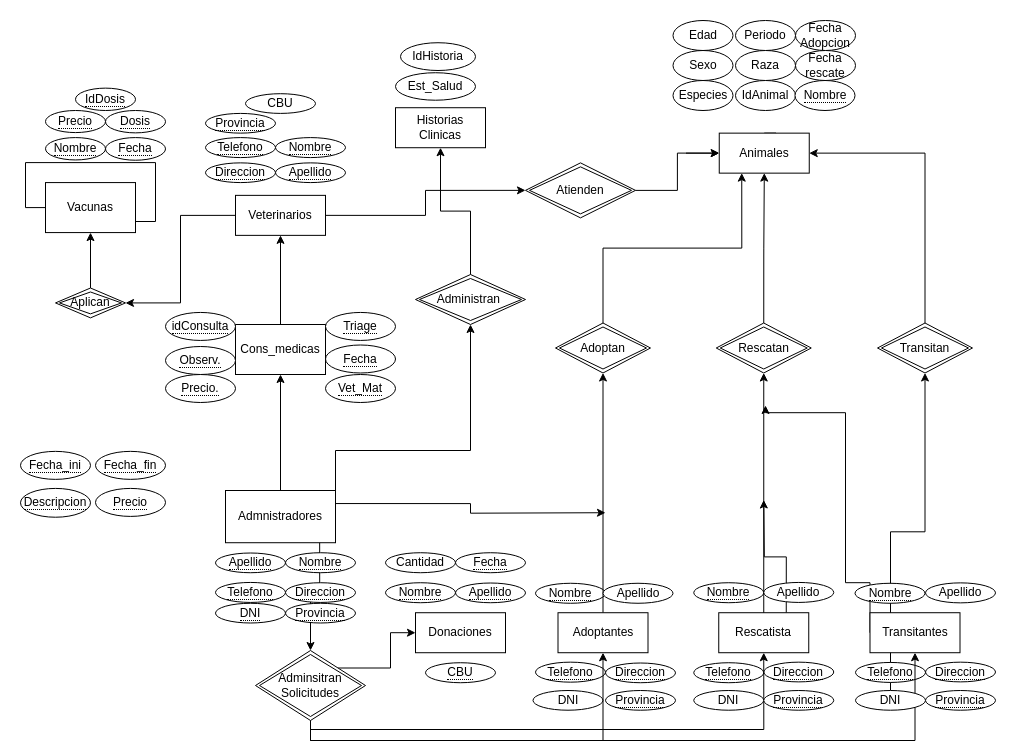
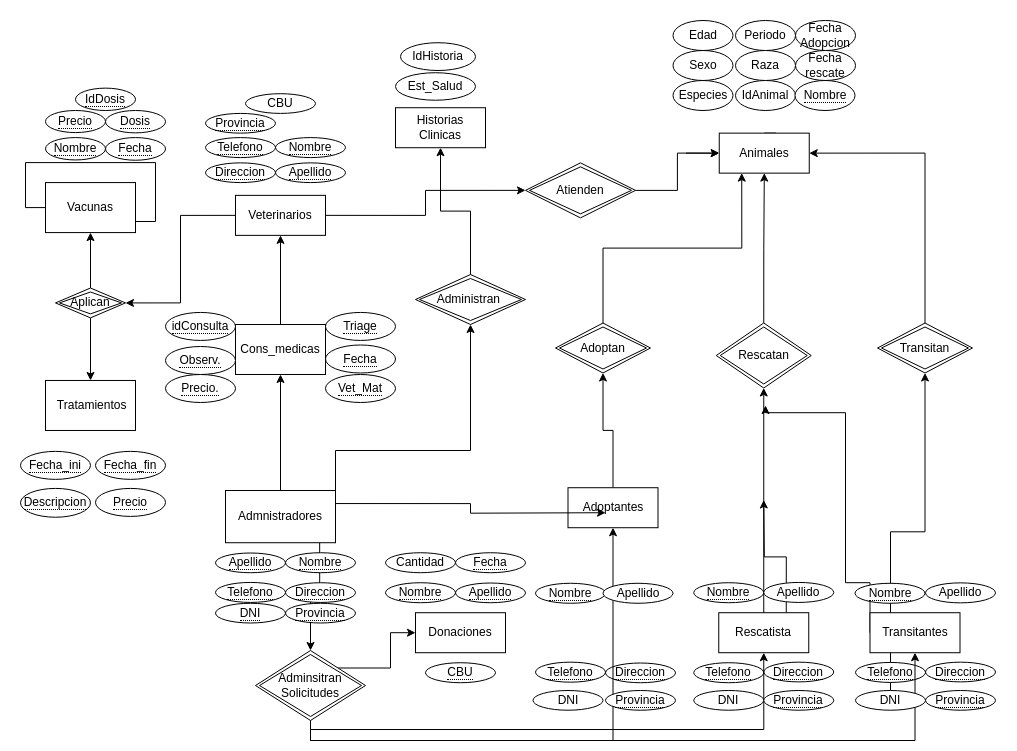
none -> (91, 346)
(764, 348) -> (764, 356)
none -> (91, 405)
(603, 633) -> (613, 508)
